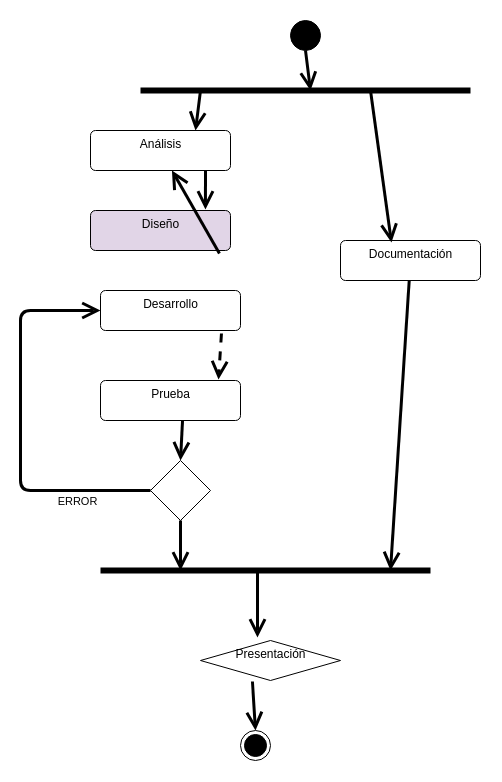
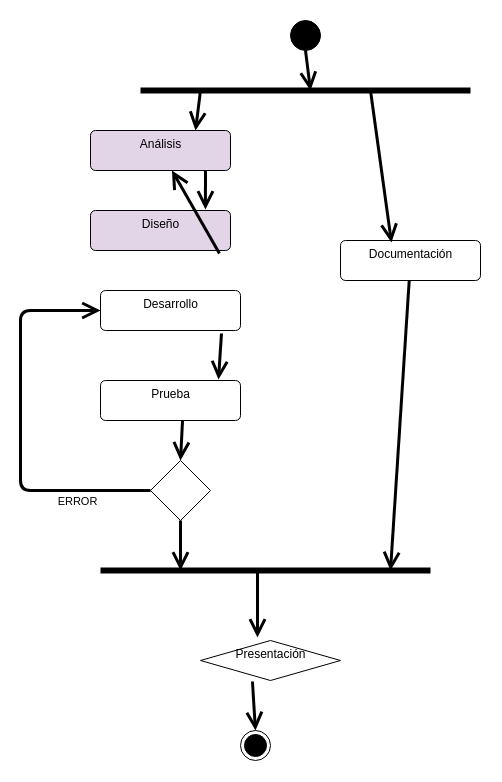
(161, 151) -> (161, 151)
(220, 352) -> (220, 352)
